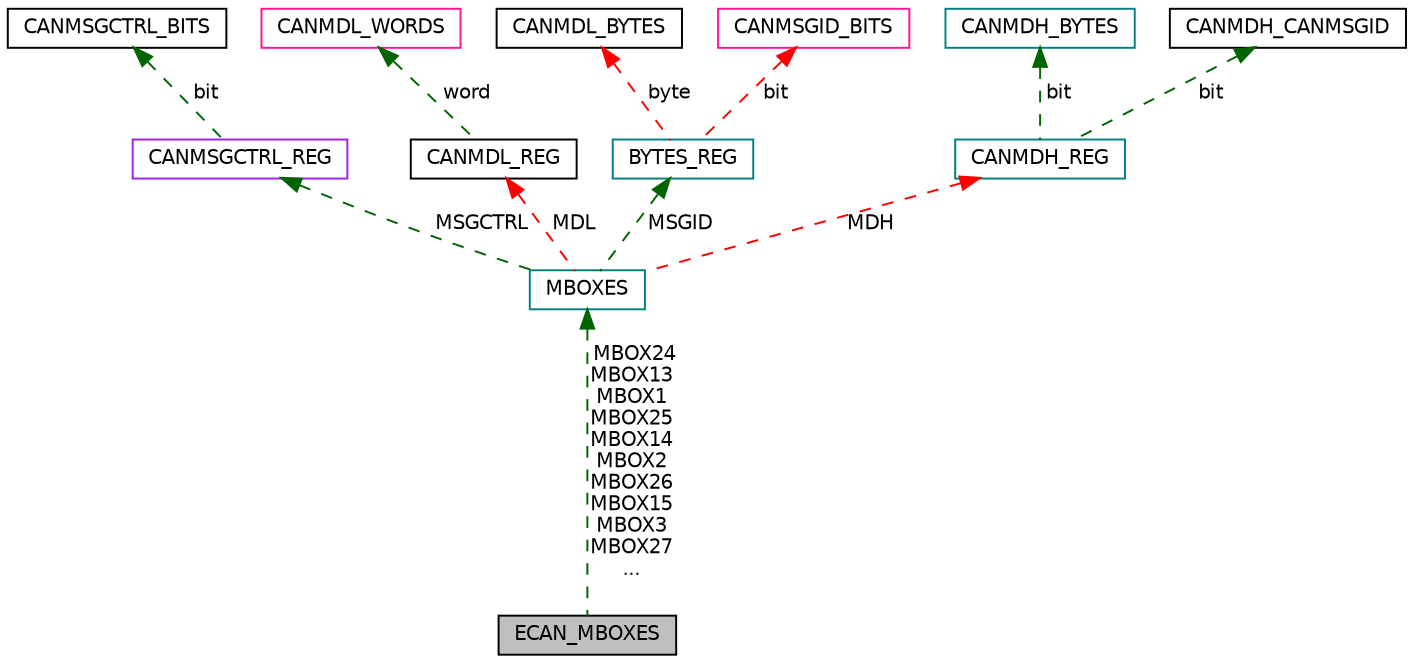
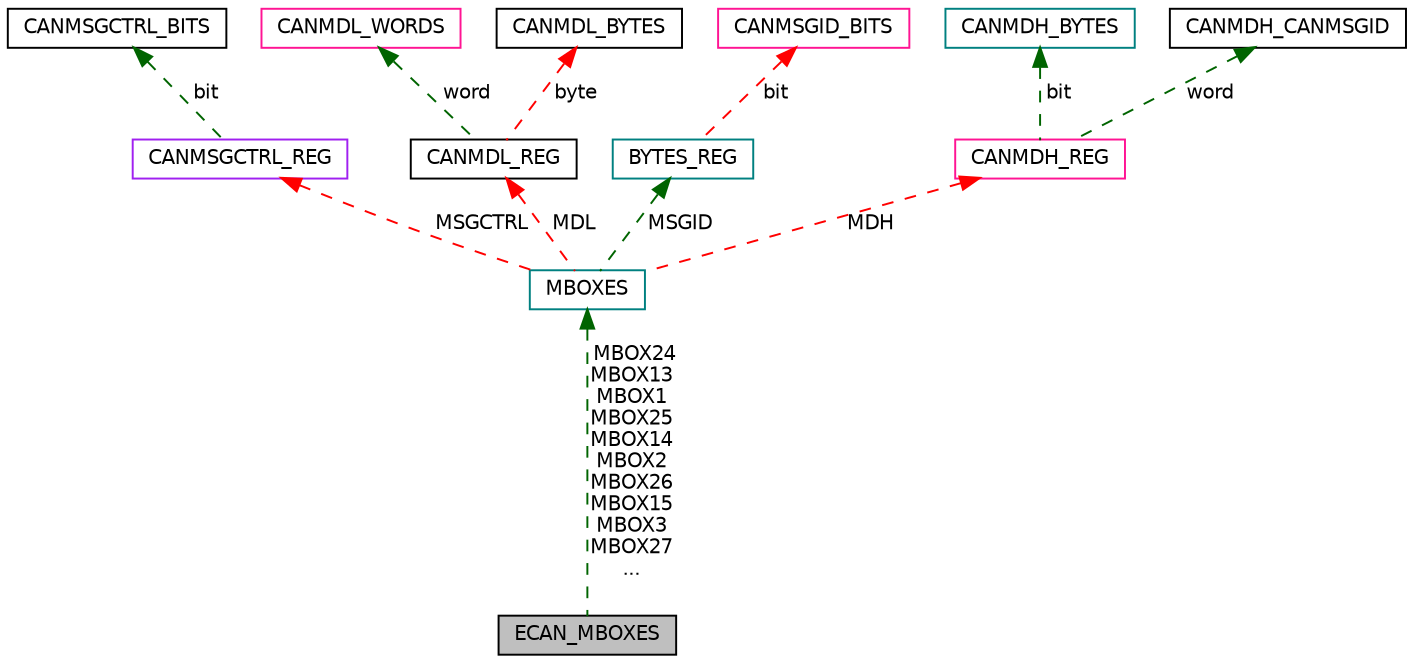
(1208, 94) -> (1208, 94)
(642, 102) -> (535, 102)
(1040, 159) -> (1040, 159)
(416, 230) -> (416, 230)
